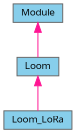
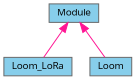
(38, 98) -> (53, 44)
